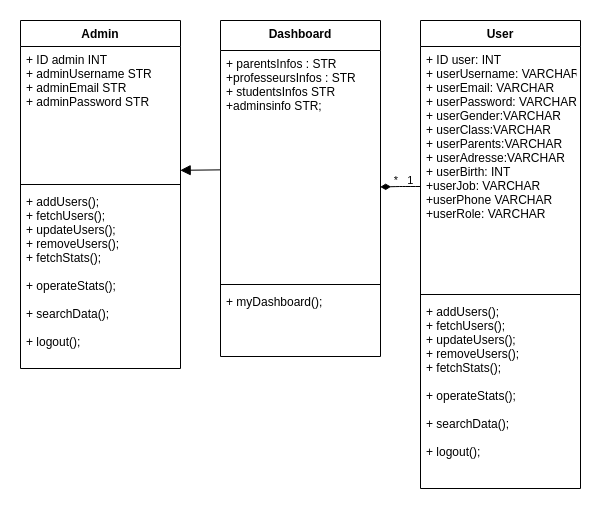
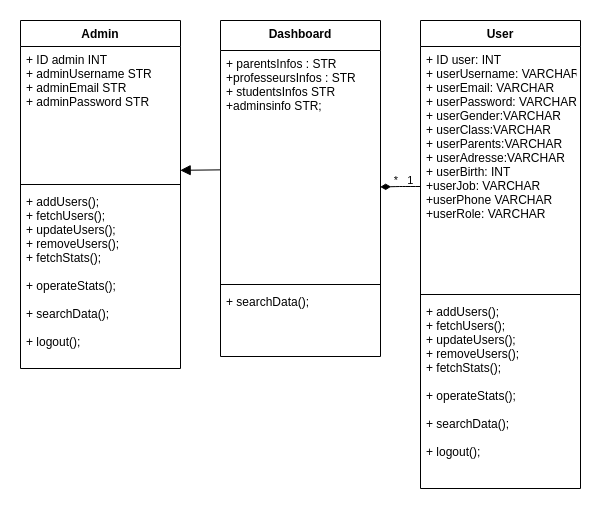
(277, 302) -> (273, 302)
